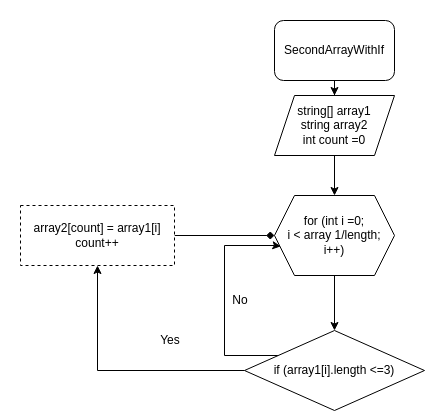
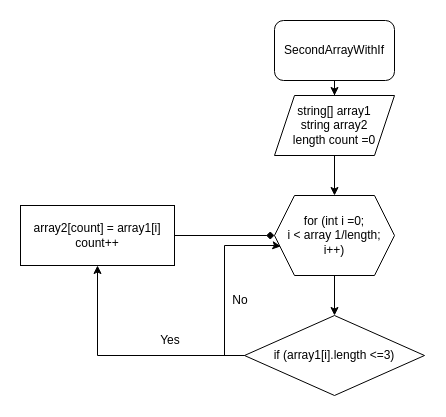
(335, 126) -> (335, 126)
(98, 236) -> (98, 236)
(335, 371) -> (335, 356)
